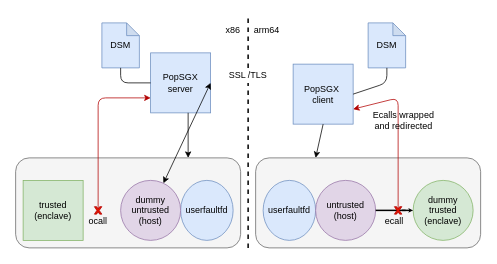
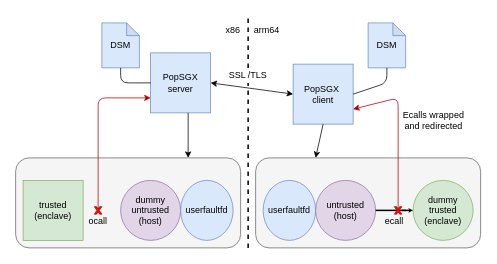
(404, 120) -> (434, 120)
(175, 157) -> (251, 88)
